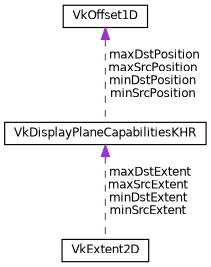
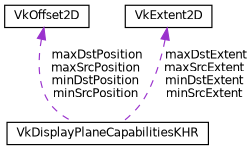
(105, 16) -> (47, 16)
(105, 198) -> (151, 85)
